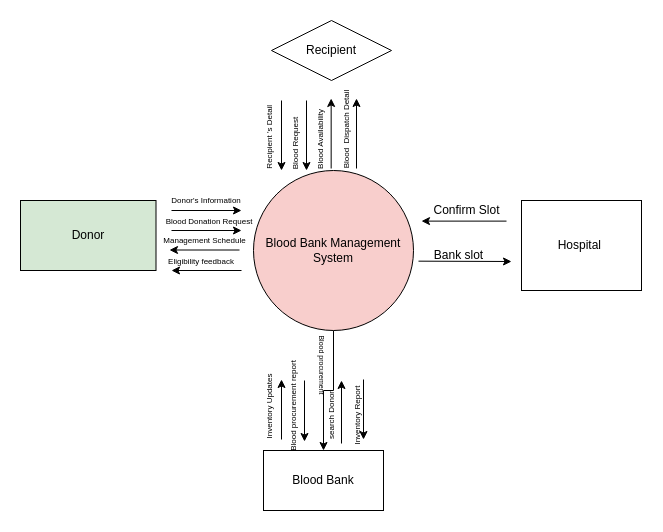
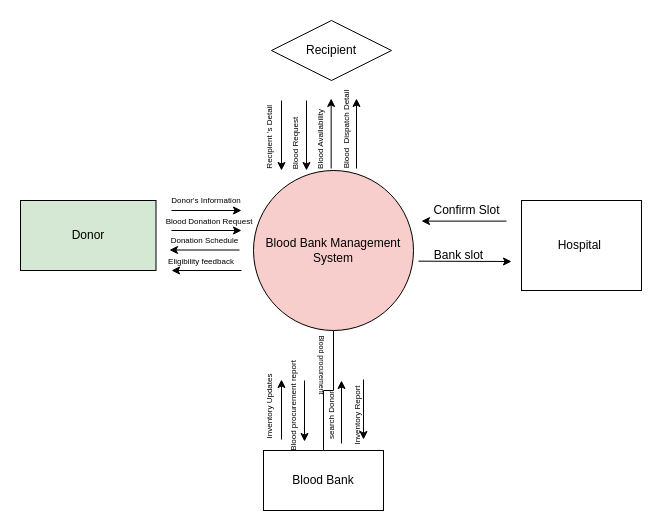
(205, 241) -> (205, 241)
(324, 442) -> (324, 444)
